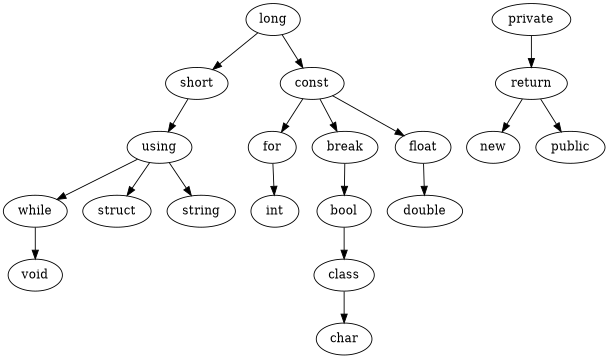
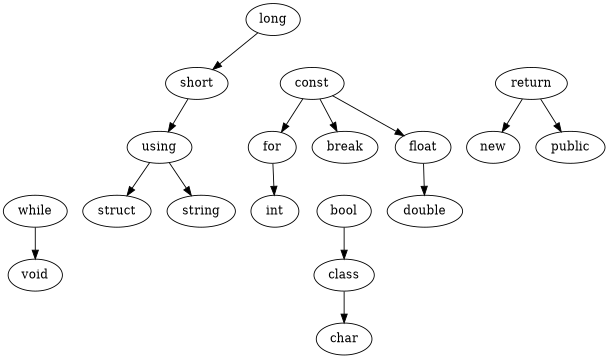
(531, 20) -> none
(290, 47) -> none
(345, 175) -> none
(101, 177) -> none
